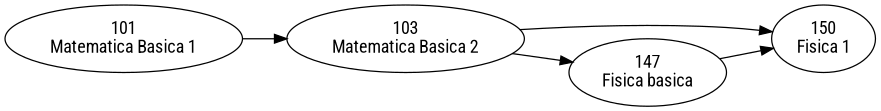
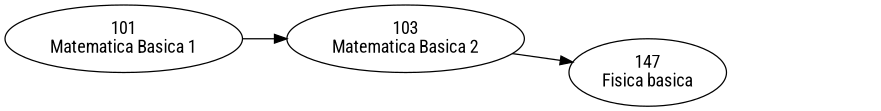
(824, 39) -> none
